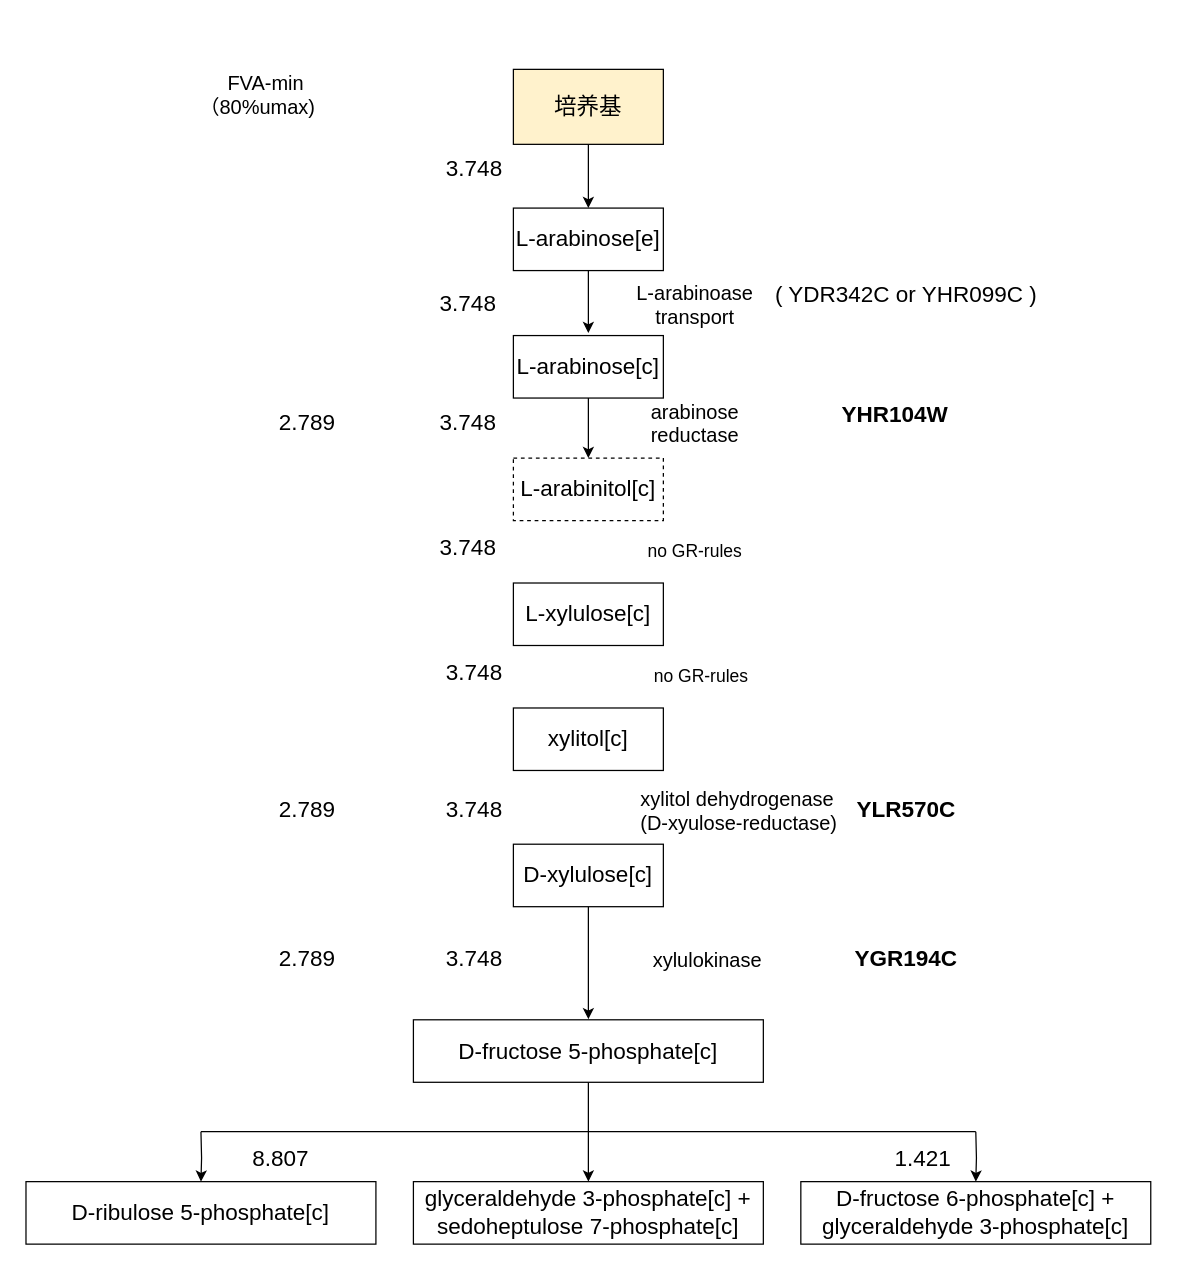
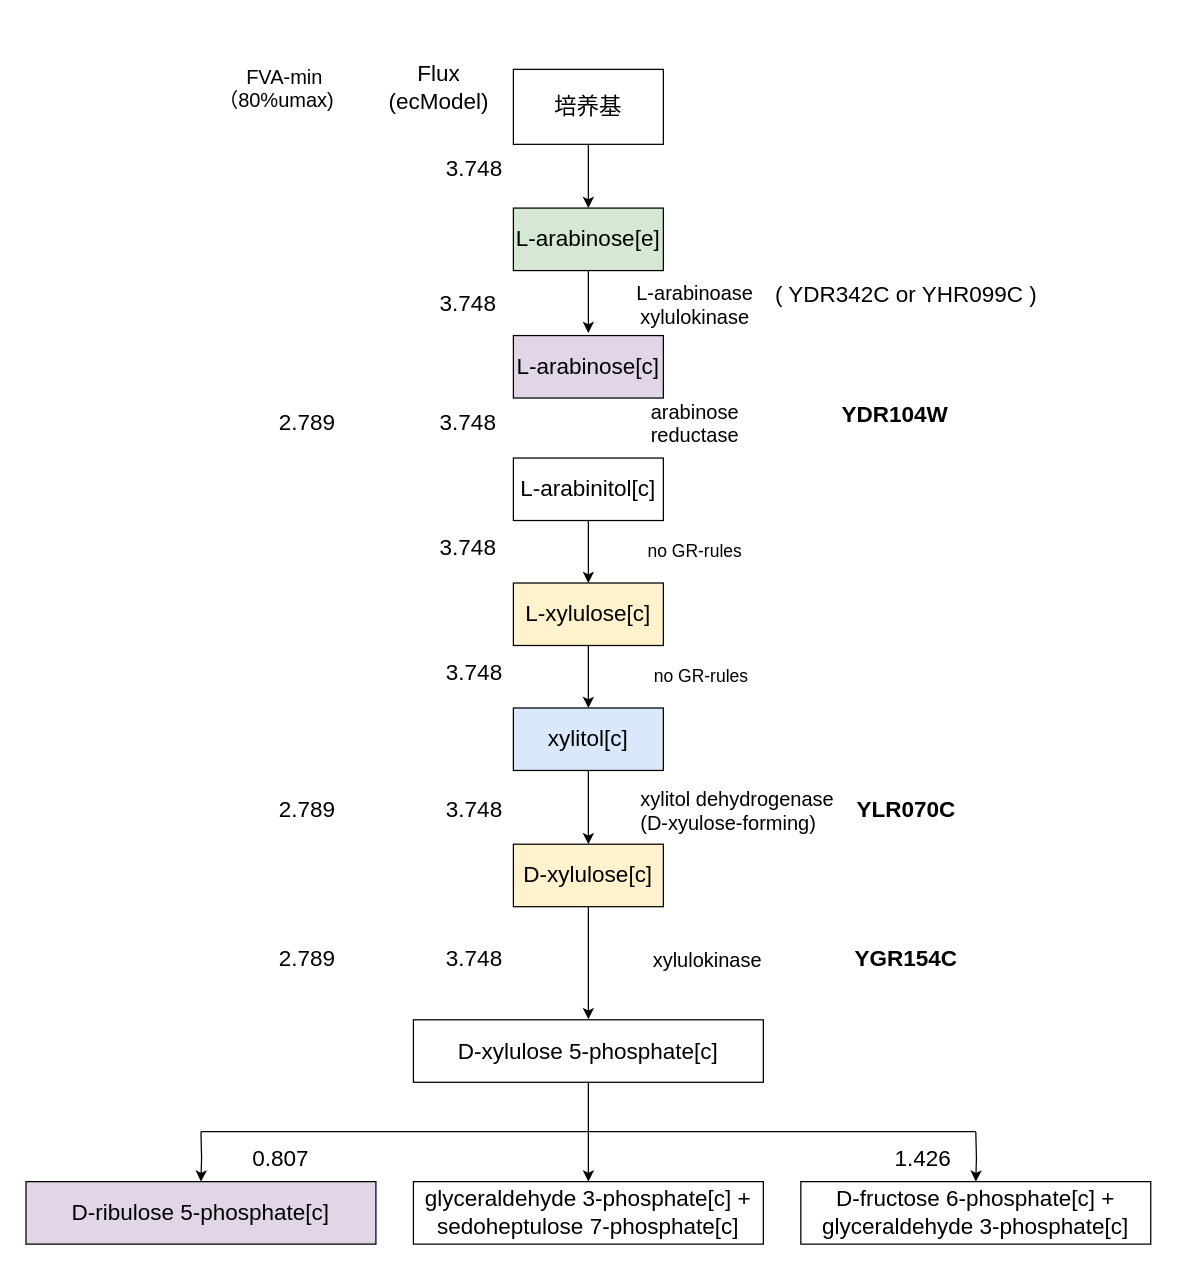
(257, 82) -> (276, 76)
none -> (438, 88)
(588, 107) -> (588, 107)
(588, 239) -> (588, 239)
(695, 296) -> (695, 296)
(588, 367) -> (588, 367)
(895, 402) -> (895, 402)
(588, 424) -> none
(588, 489) -> (588, 489)
none -> (588, 548)
(588, 614) -> (588, 614)
none -> (588, 673)
(588, 739) -> (588, 739)
(727, 801) -> (721, 801)
(906, 801) -> (906, 801)
none -> (588, 803)
(588, 876) -> (588, 876)
(906, 951) -> (906, 951)
(588, 1052) -> (588, 1052)
(264, 1151) -> (264, 1151)
(906, 1151) -> (906, 1151)
(201, 1213) -> (201, 1213)
